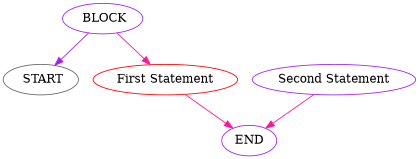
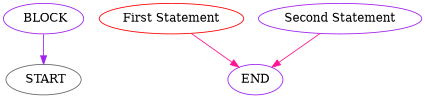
(130, 46) -> none
